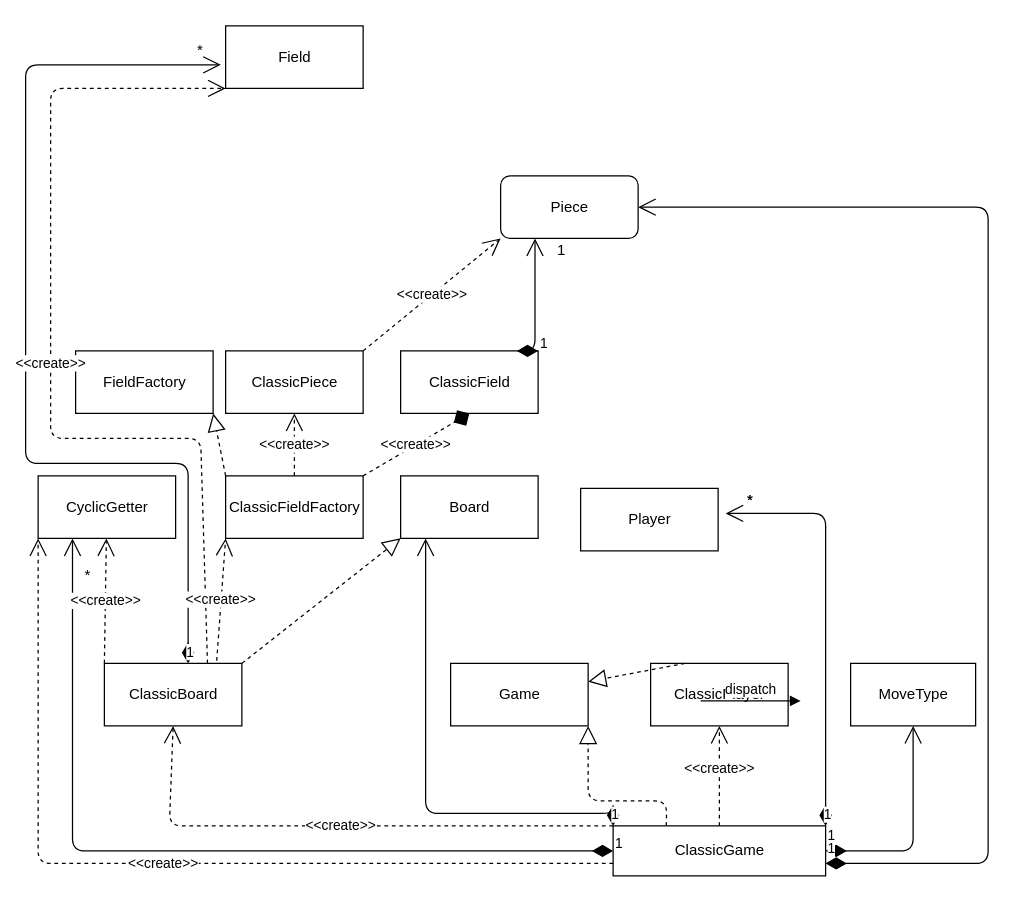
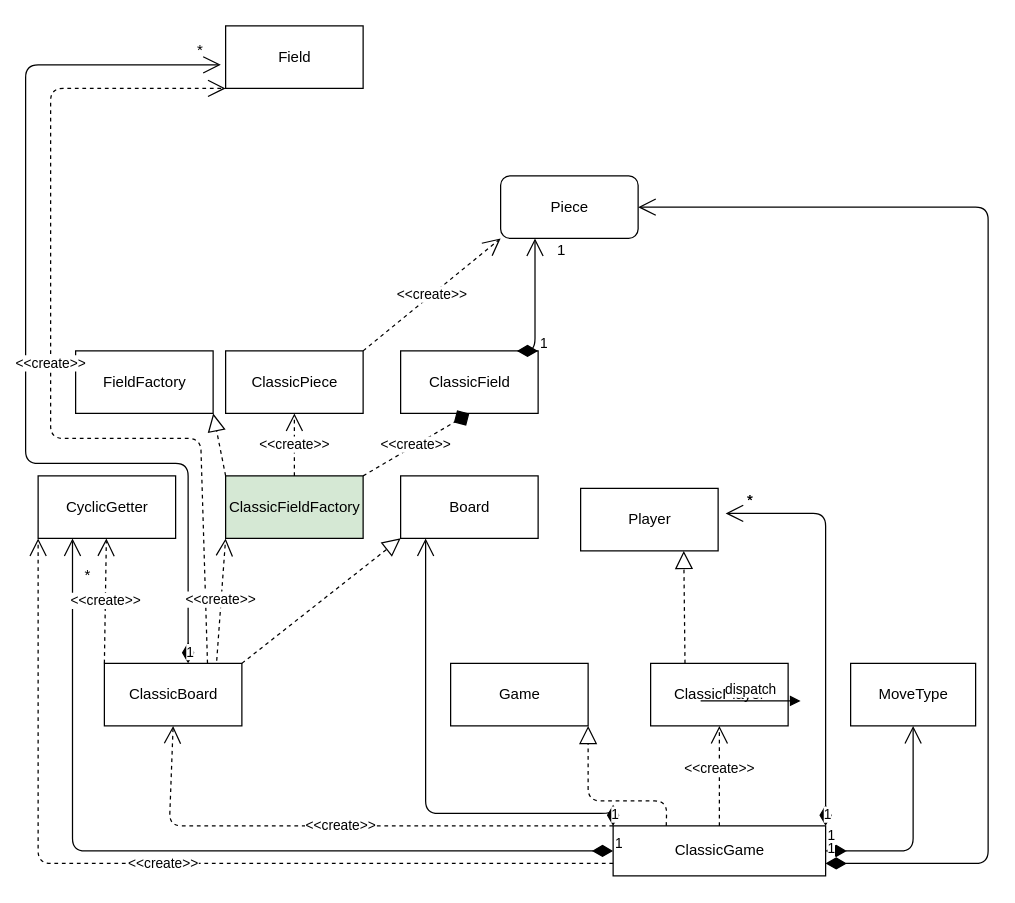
(294, 507) -> (294, 507)
(645, 671) -> (684, 616)
